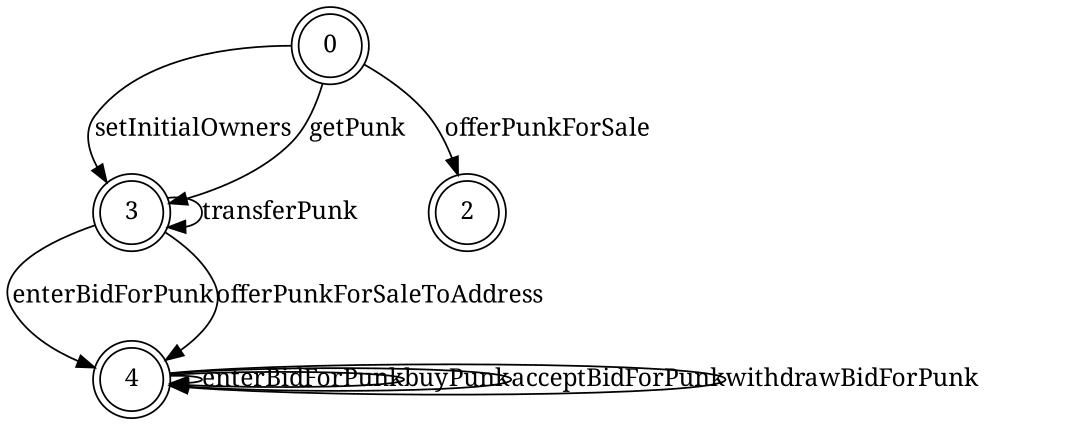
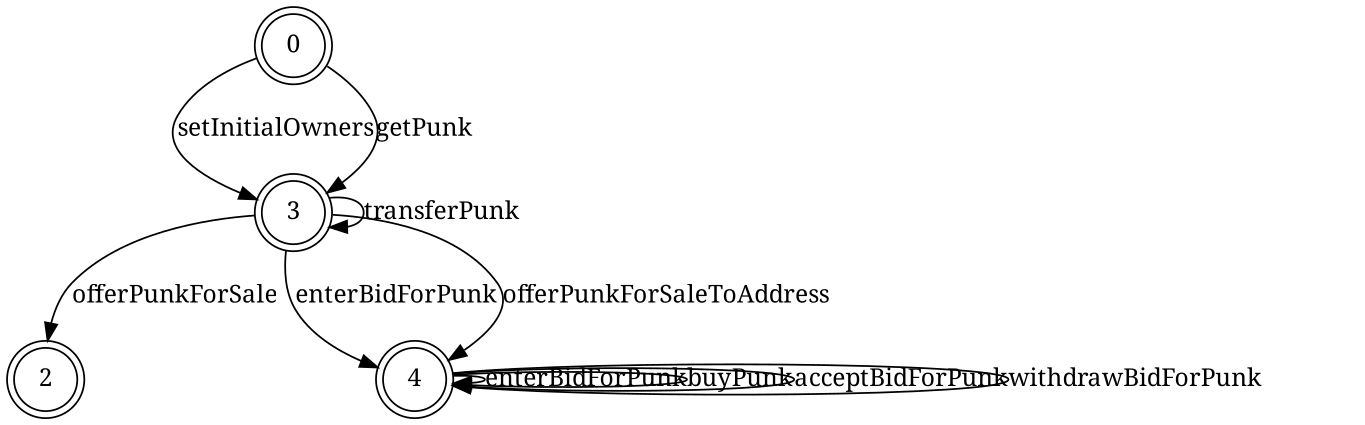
(417, 103) -> (136, 242)
